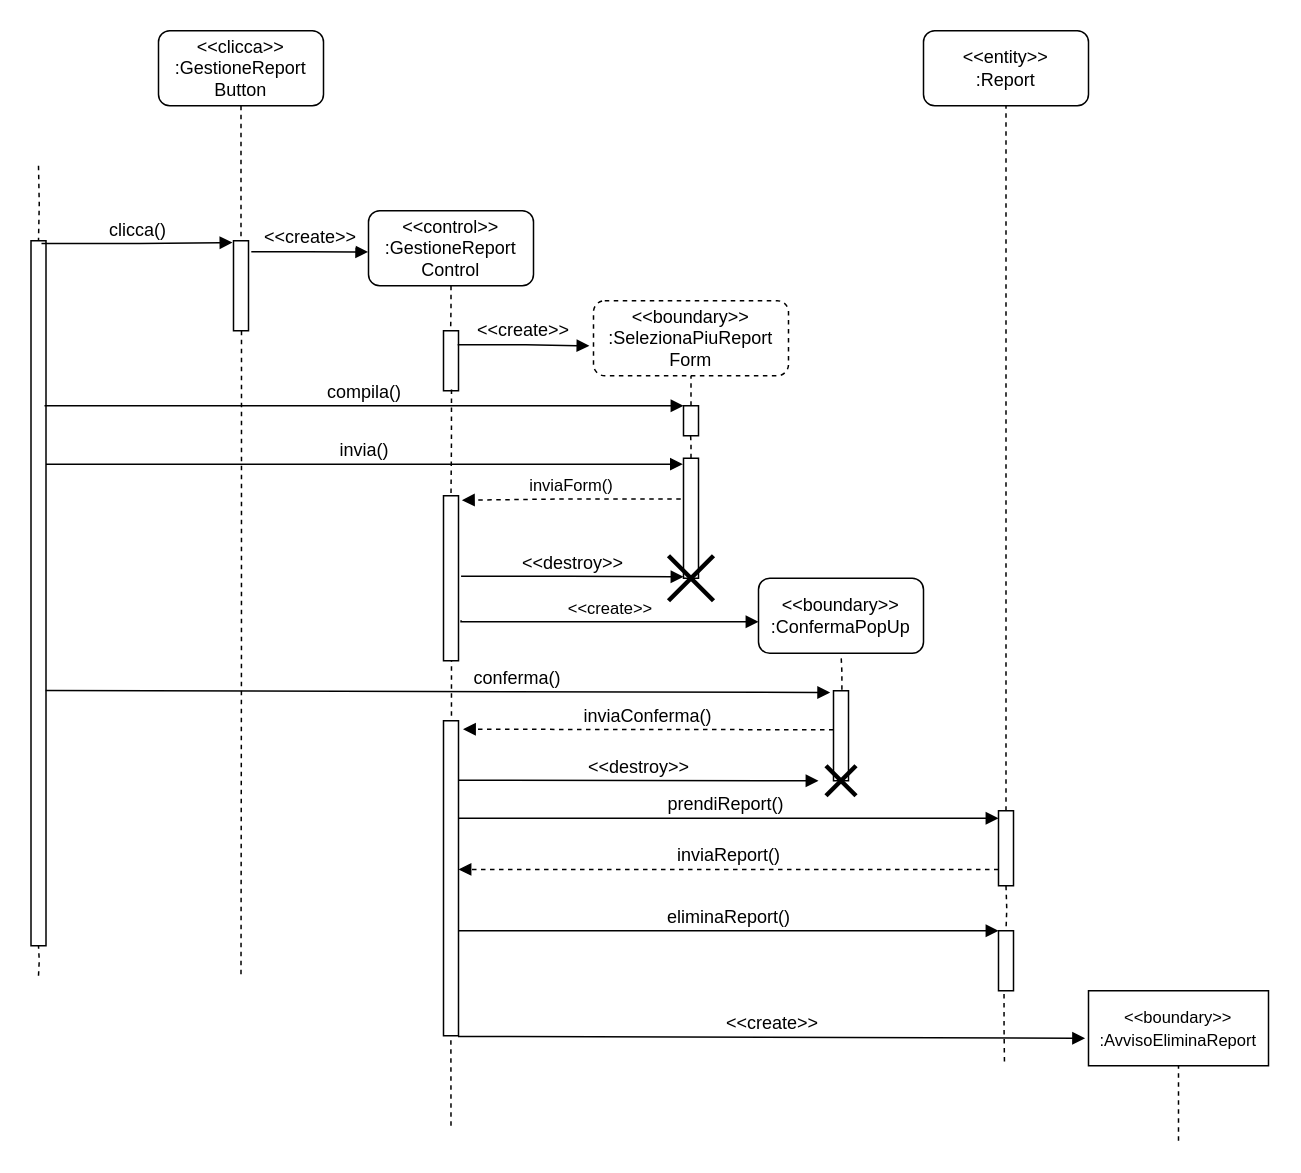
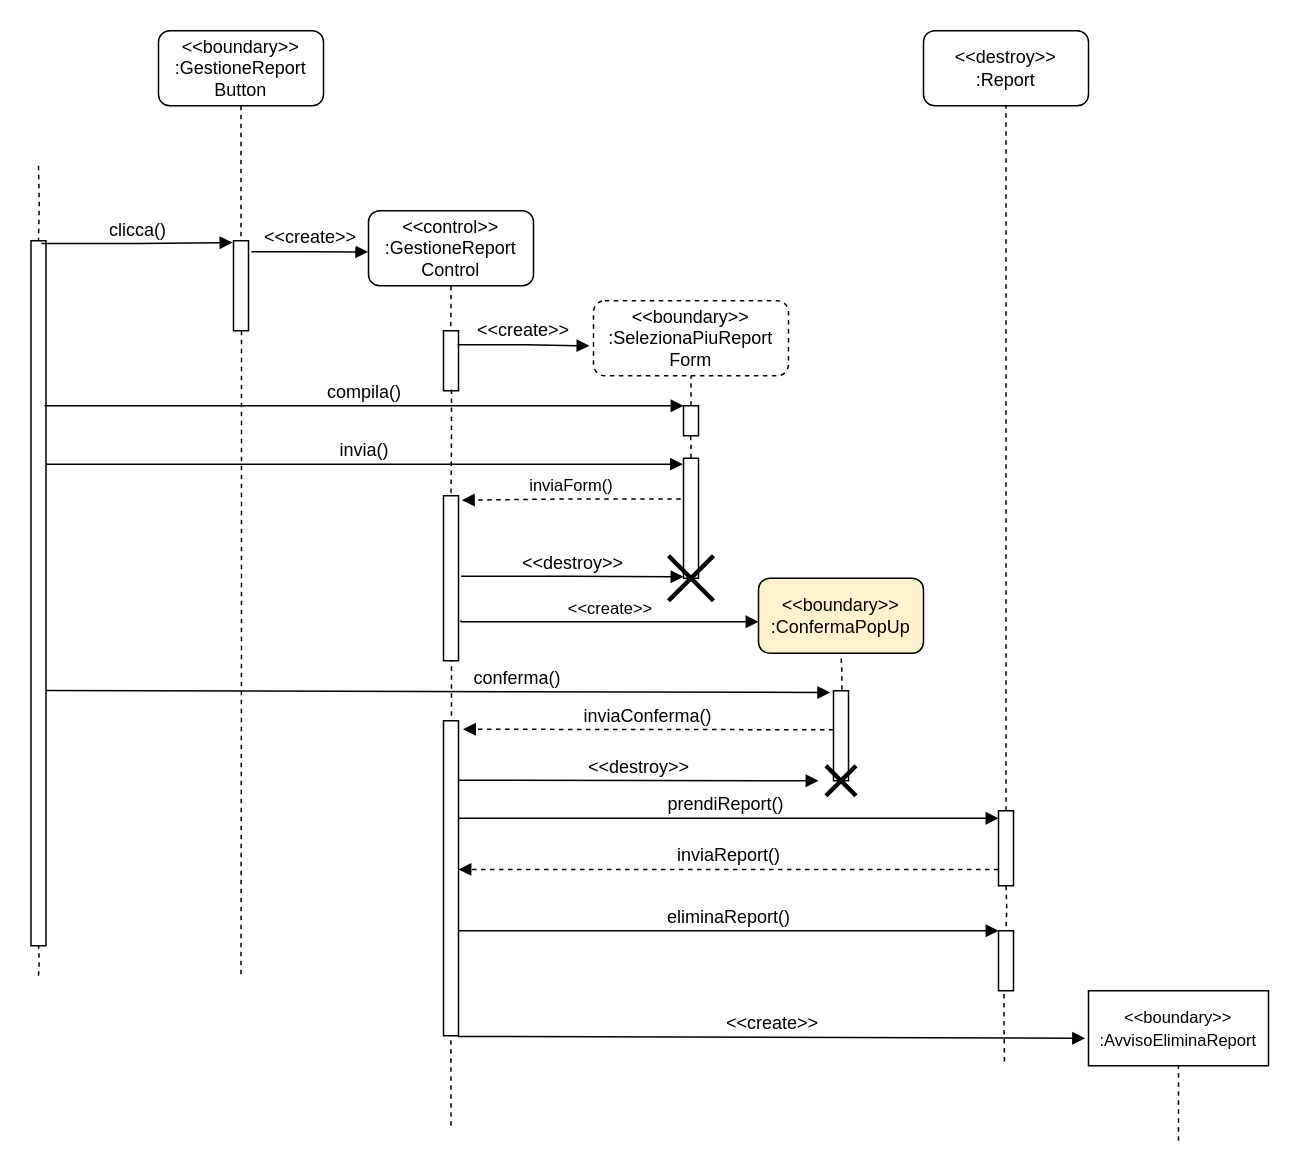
(241, 68) -> (241, 68)
(1006, 68) -> (1006, 68)
(841, 616) -> (841, 616)
